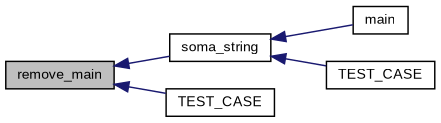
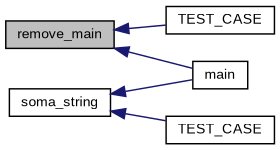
(149, 60) -> (161, 60)
